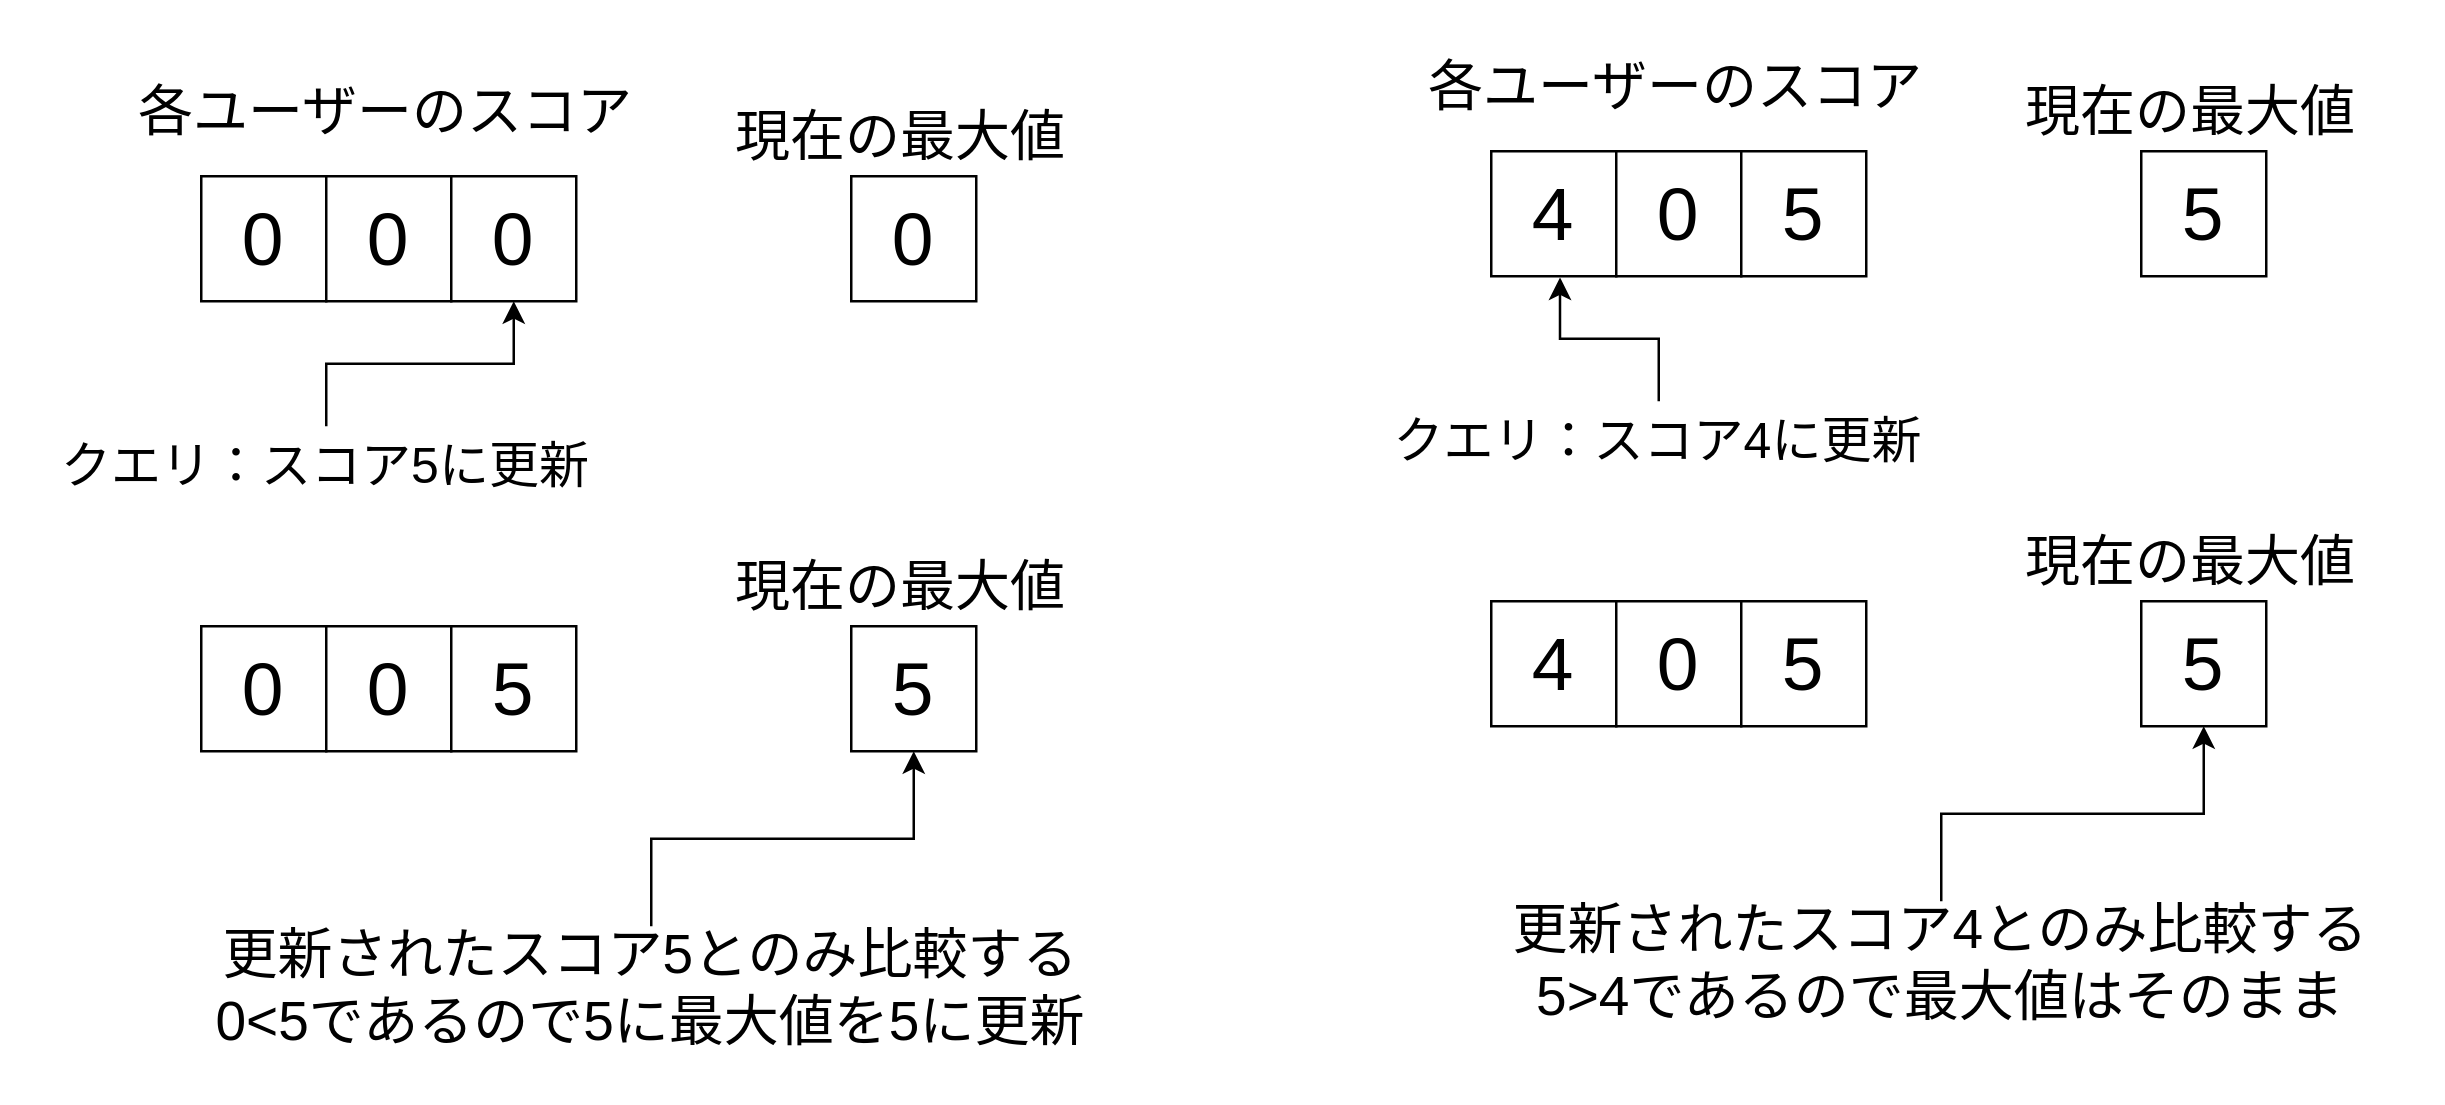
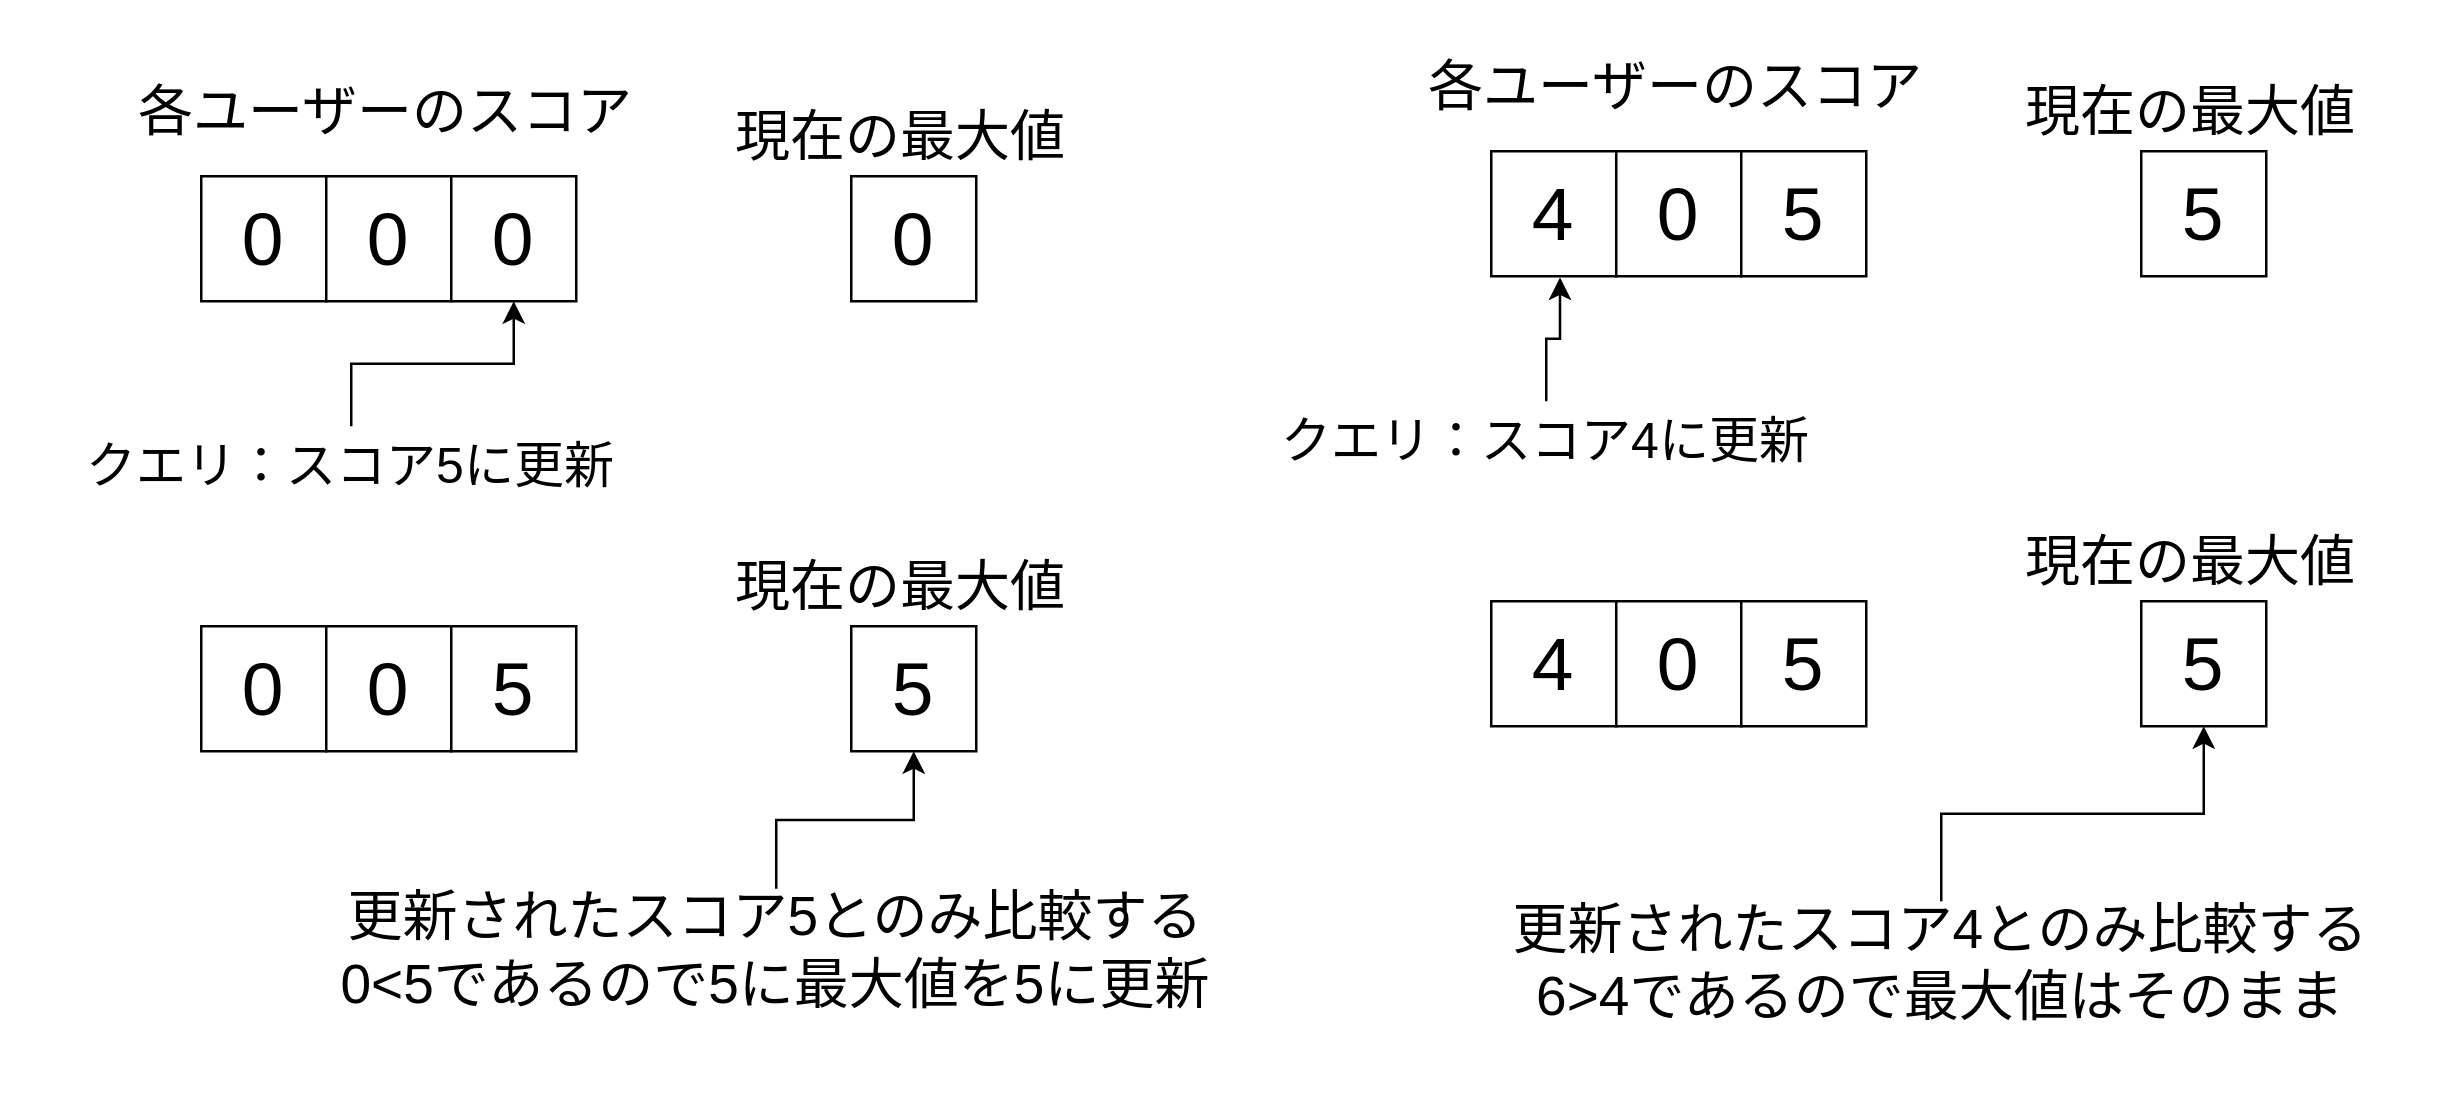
(1659, 439) -> (1546, 439)
(326, 464) -> (351, 464)
(1941, 964) -> (1941, 964)
(651, 989) -> (776, 951)
